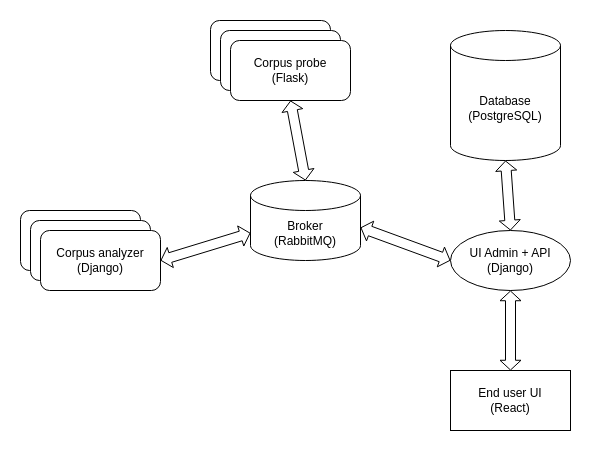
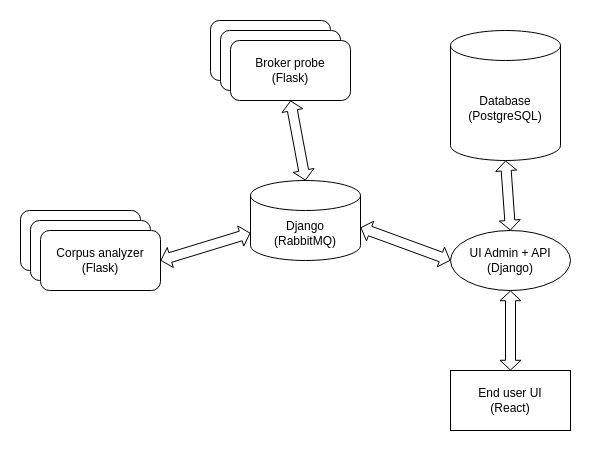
(291, 71) -> (291, 71)
(306, 234) -> (306, 234)
(101, 261) -> (101, 261)
